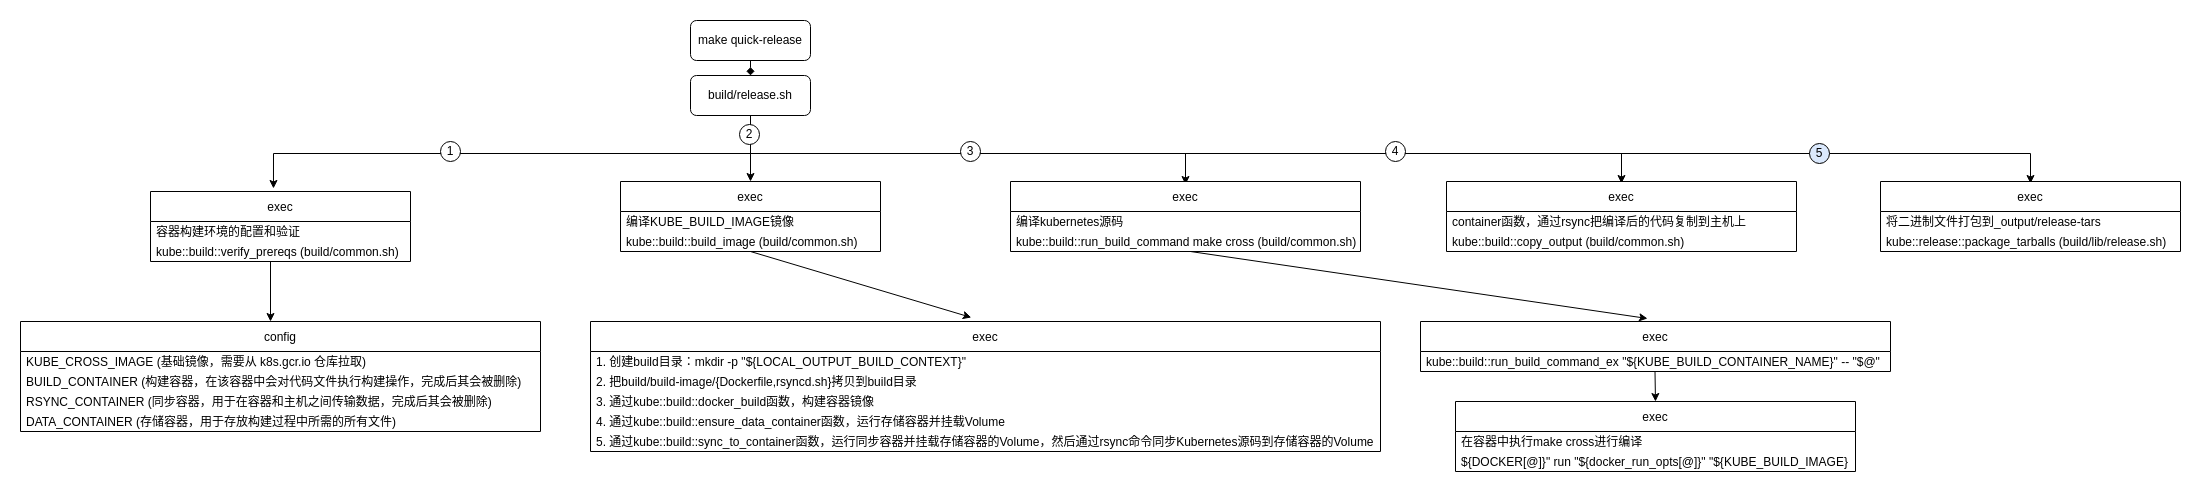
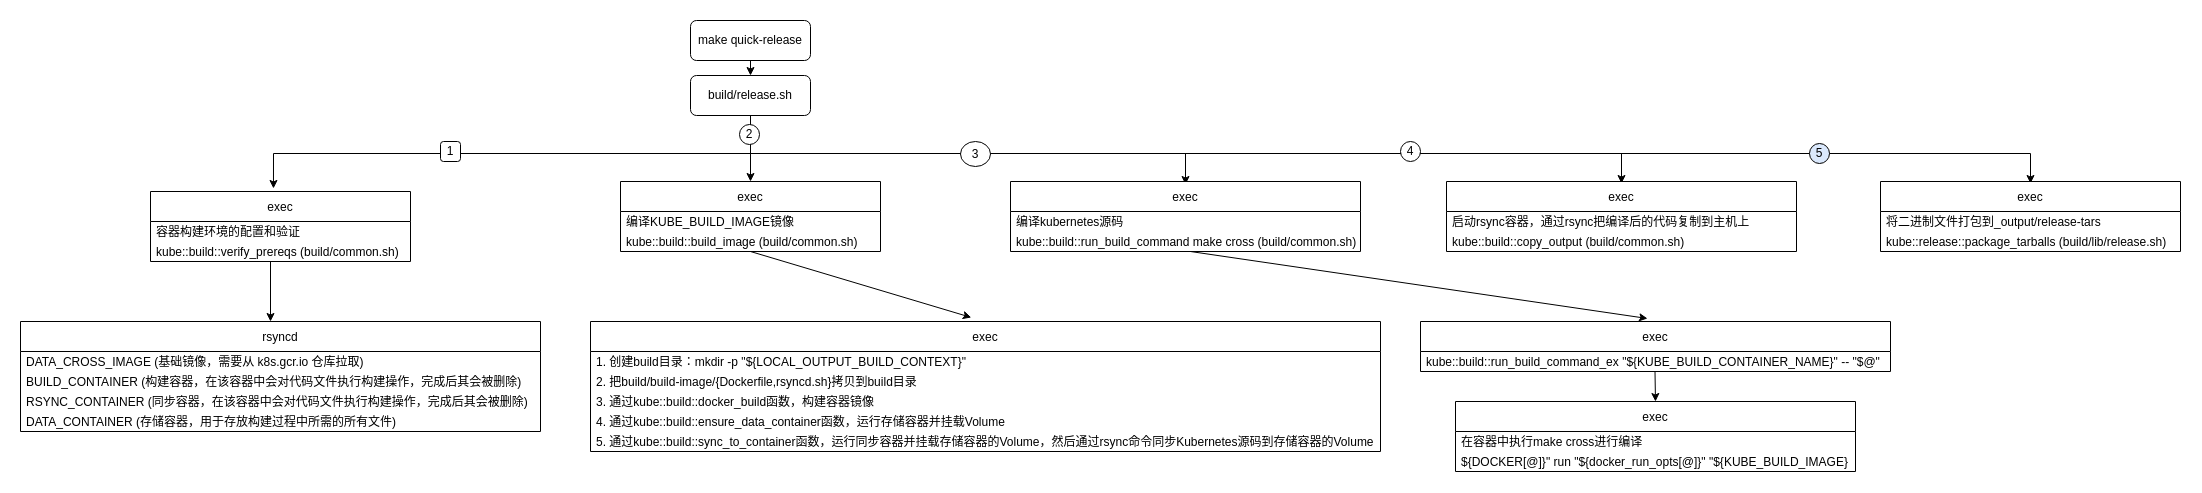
(751, 67) -> (751, 67)
(451, 152) -> (451, 152)
(971, 152) -> (976, 154)
(1396, 152) -> (1411, 152)
(1605, 222) -> (1606, 222)
(280, 337) -> (280, 337)
(193, 362) -> (193, 362)
(253, 402) -> (271, 402)
